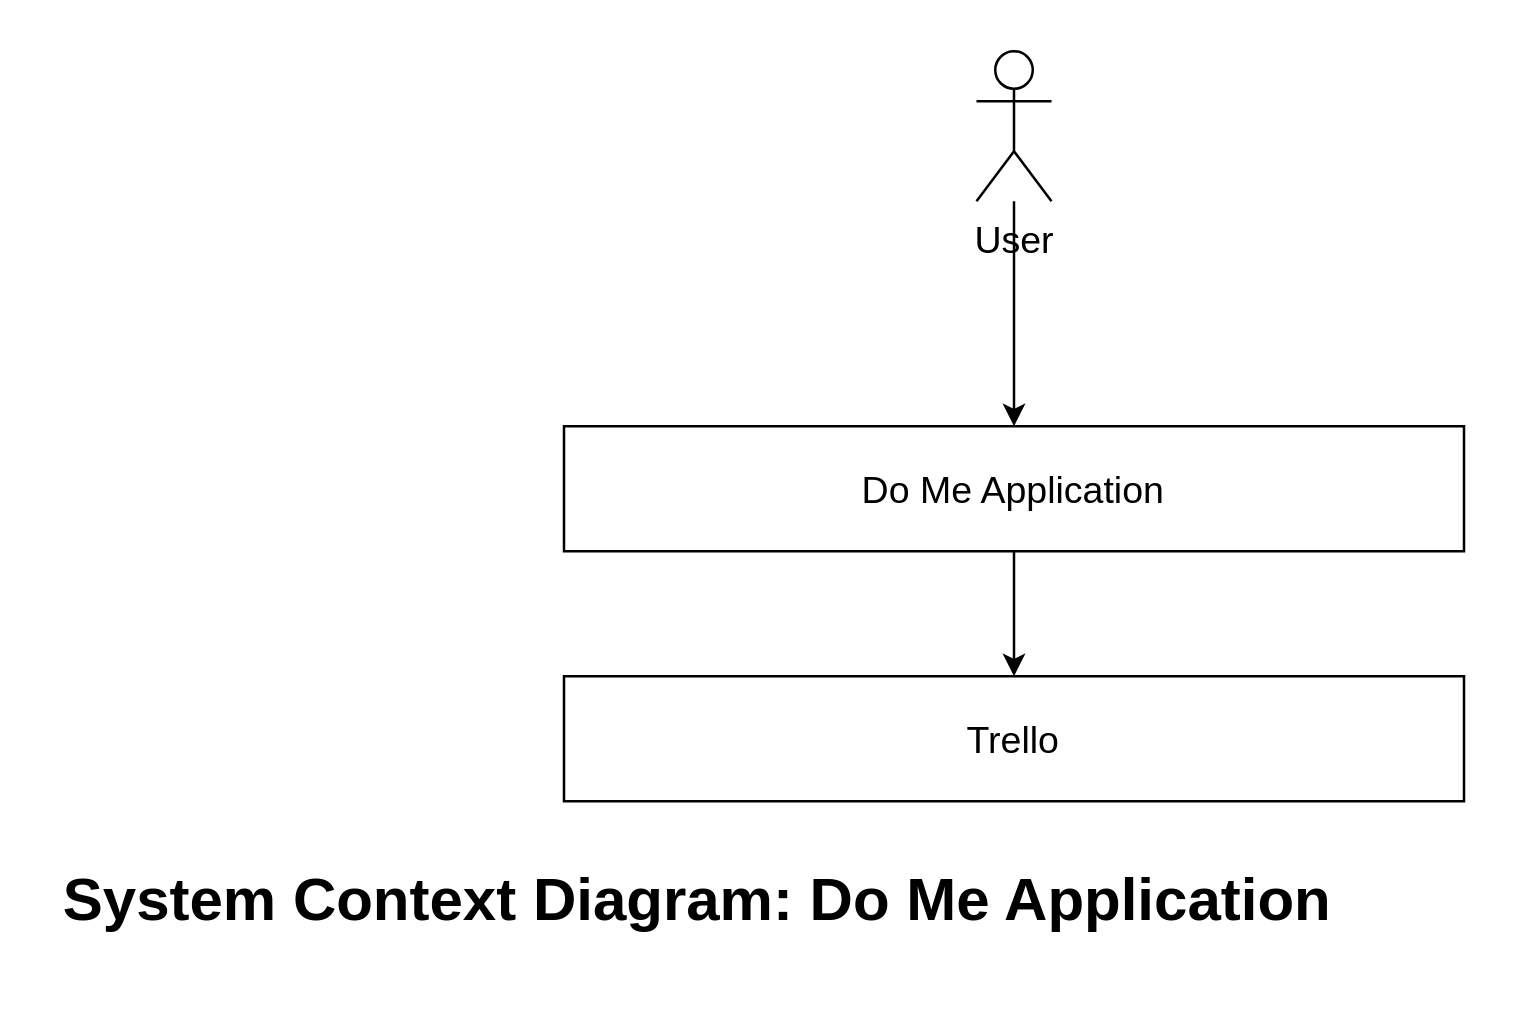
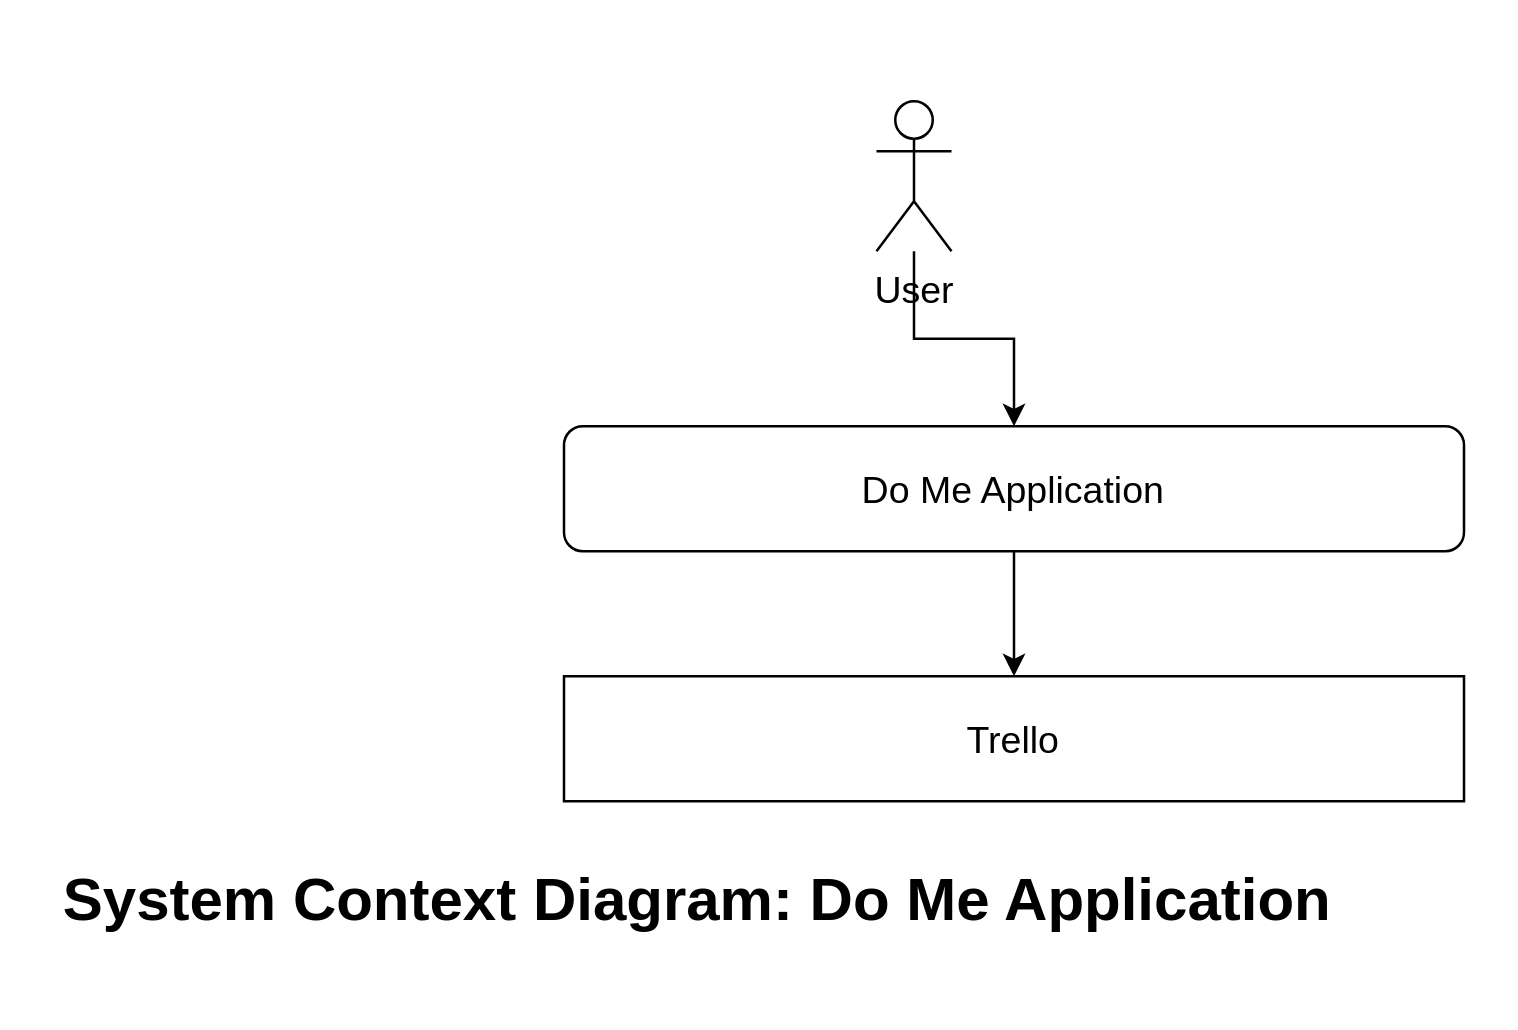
(1014, 126) -> (914, 176)
(1014, 489) -> (1014, 489)
